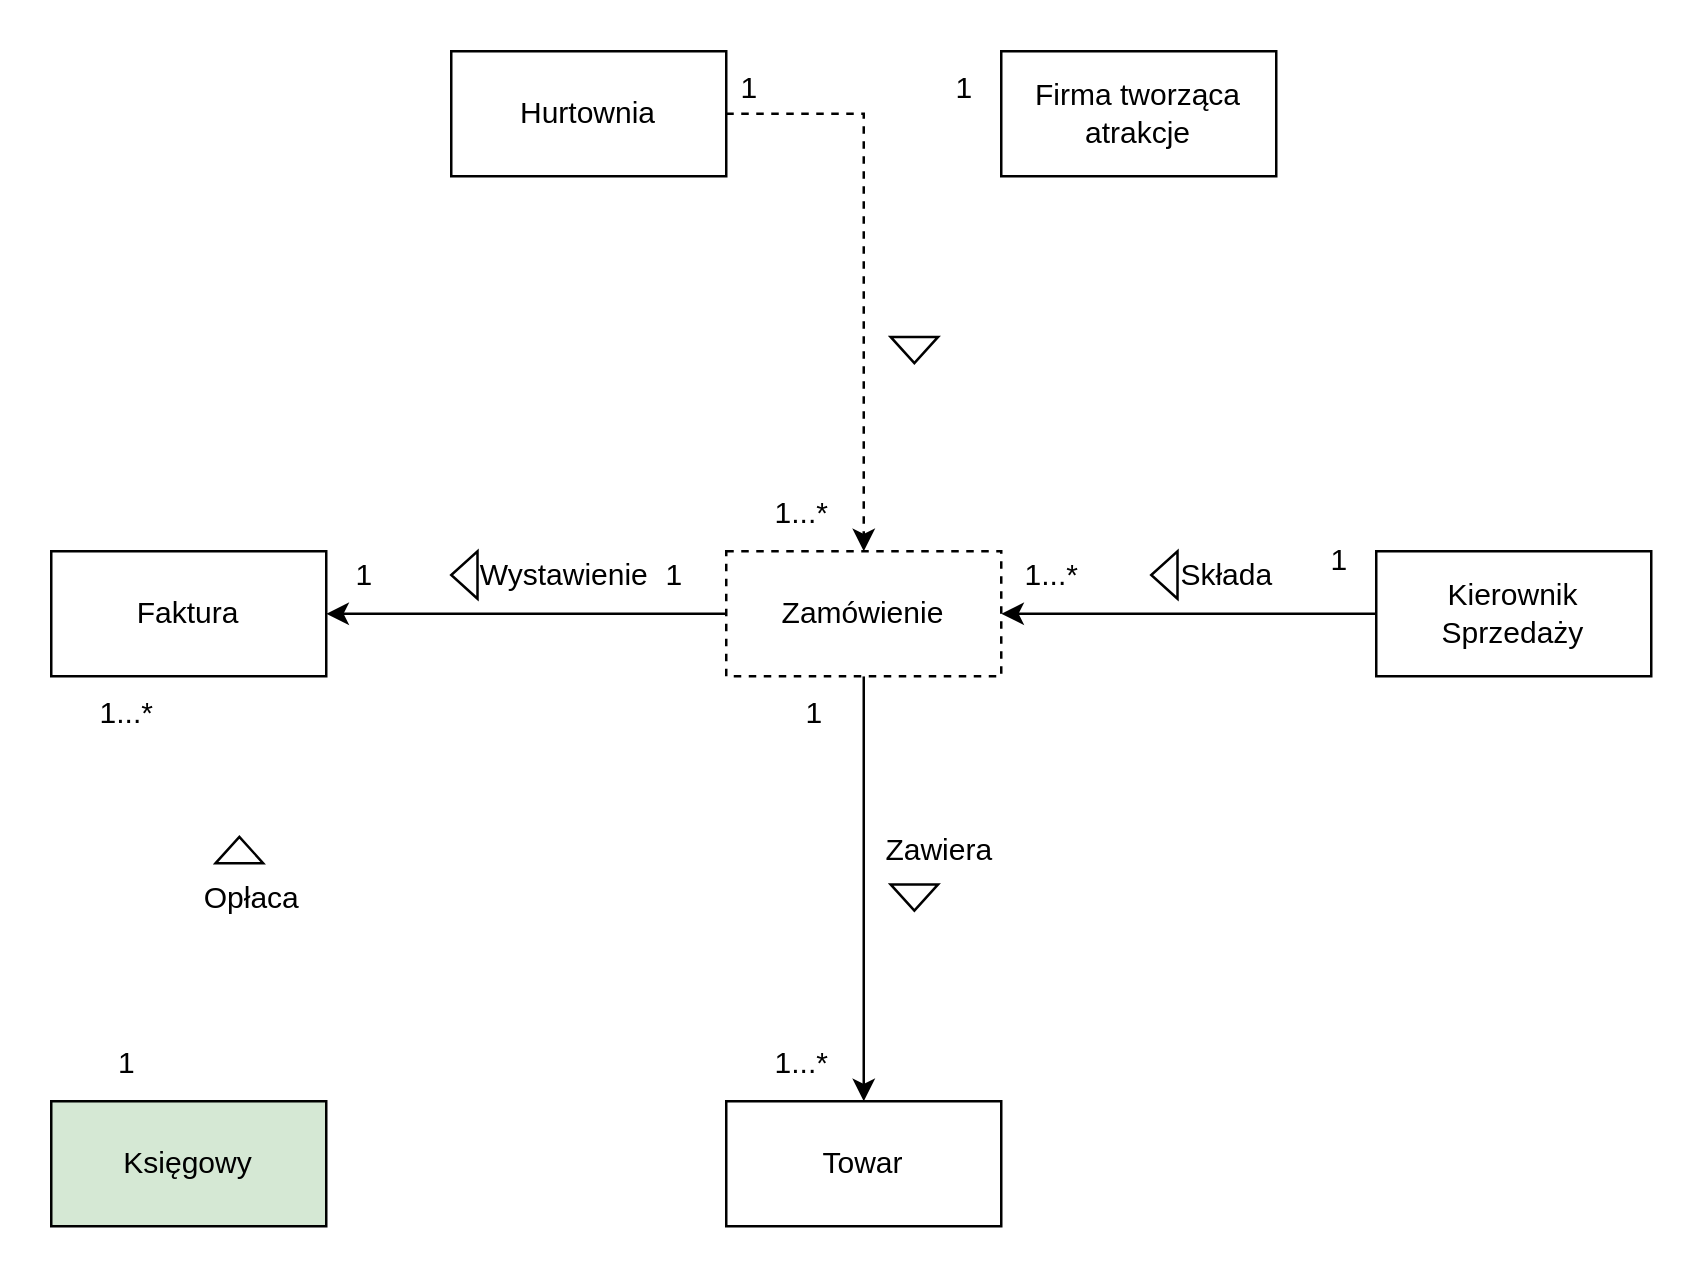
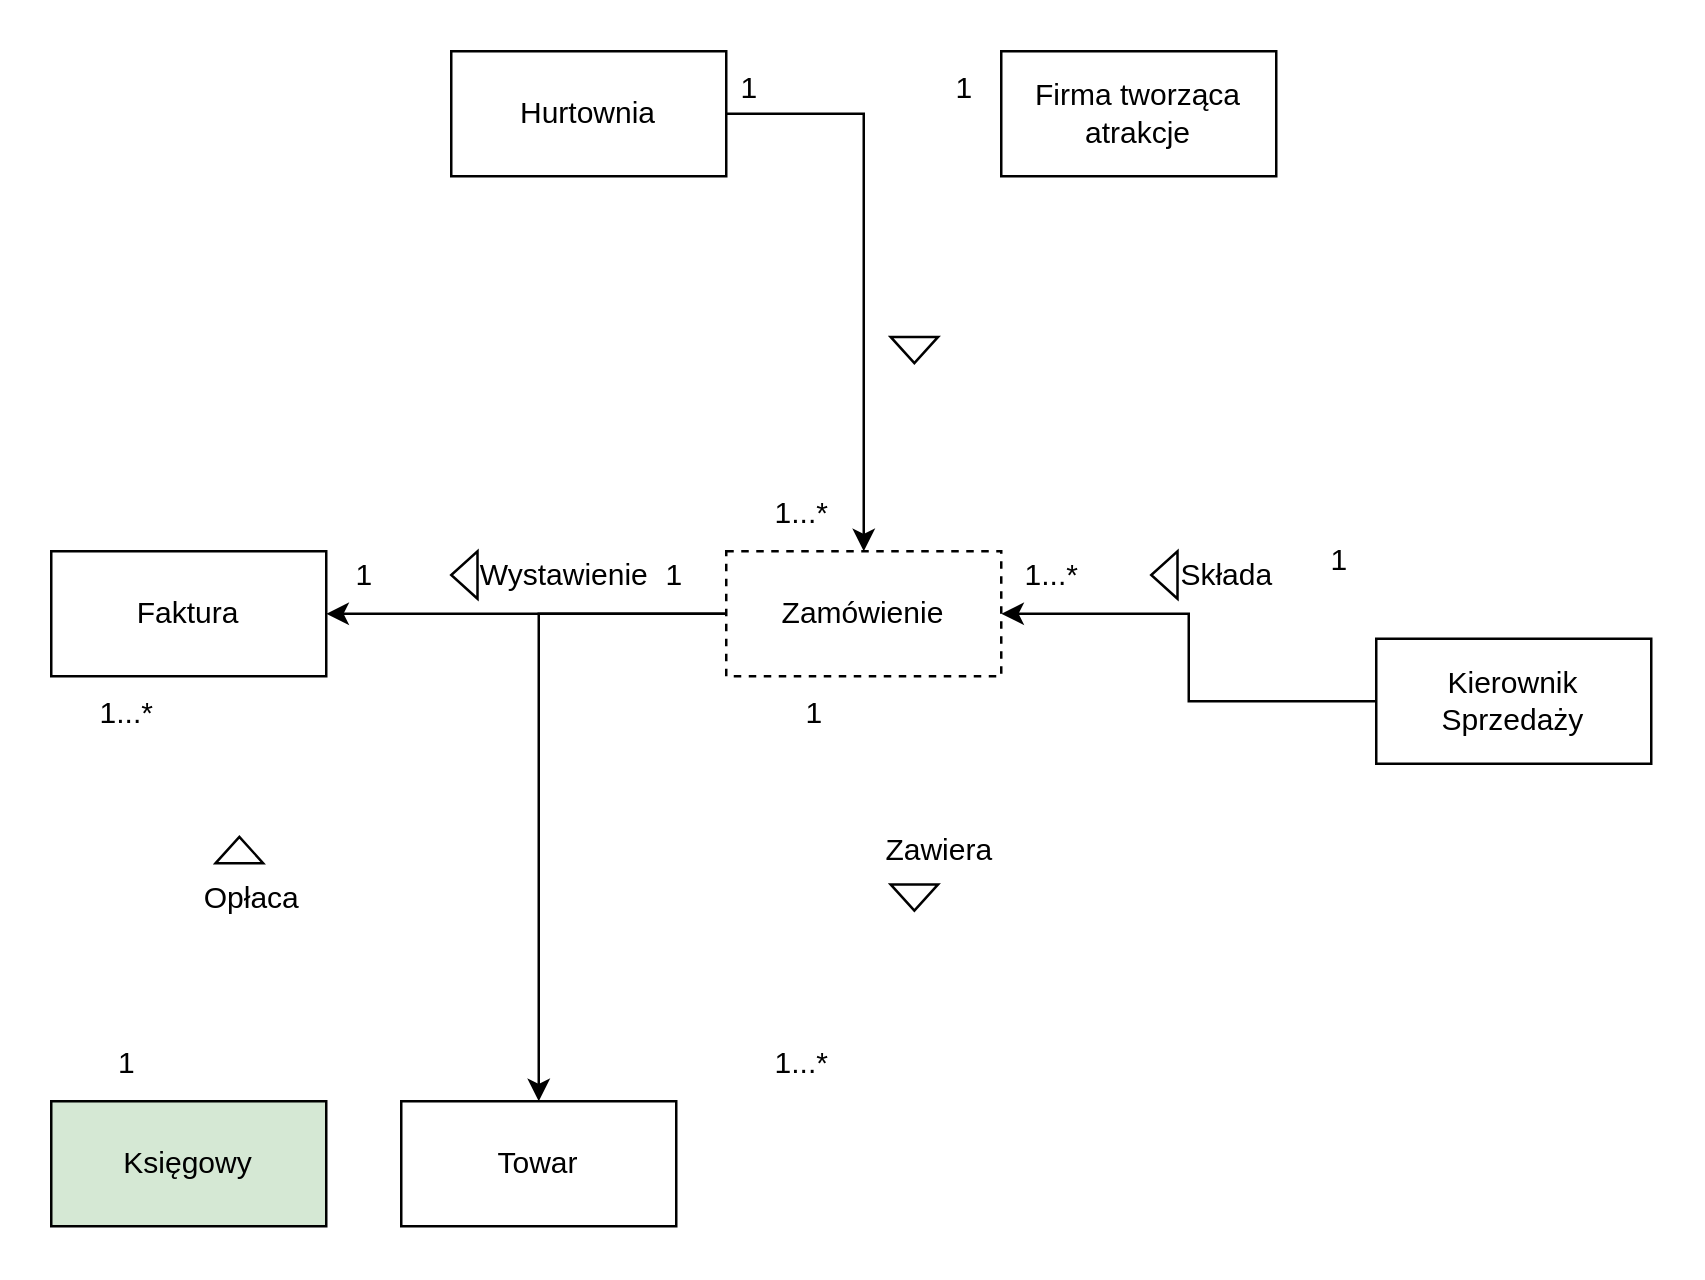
(864, 257) -> (864, 257)
(1514, 614) -> (1514, 701)
(864, 1164) -> (539, 1164)
